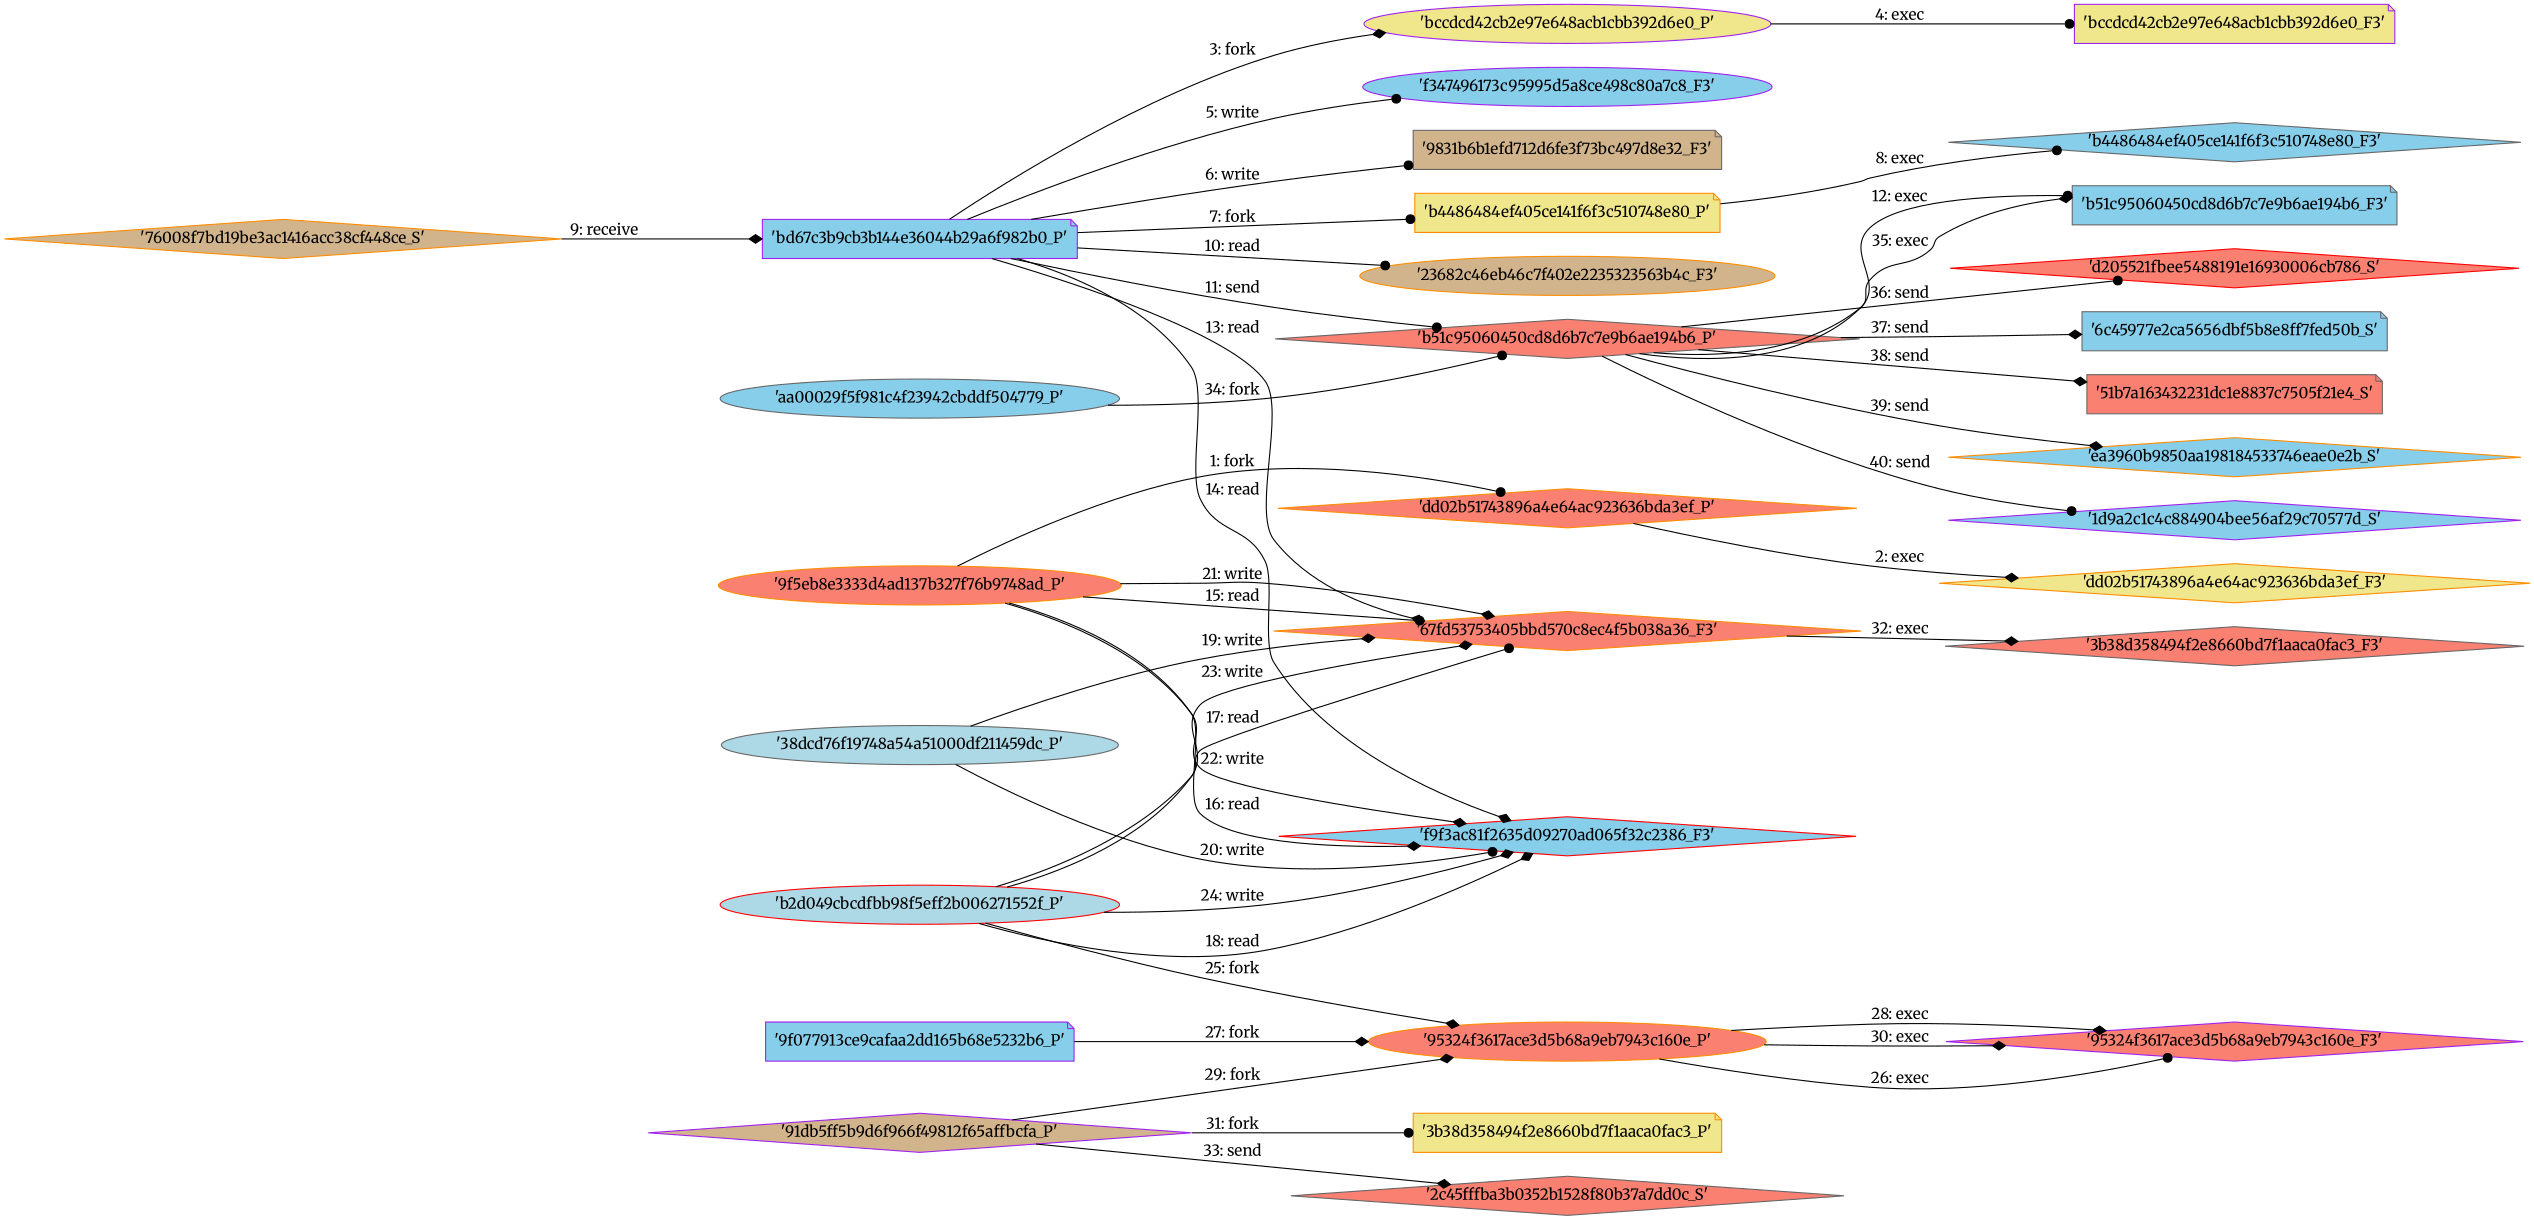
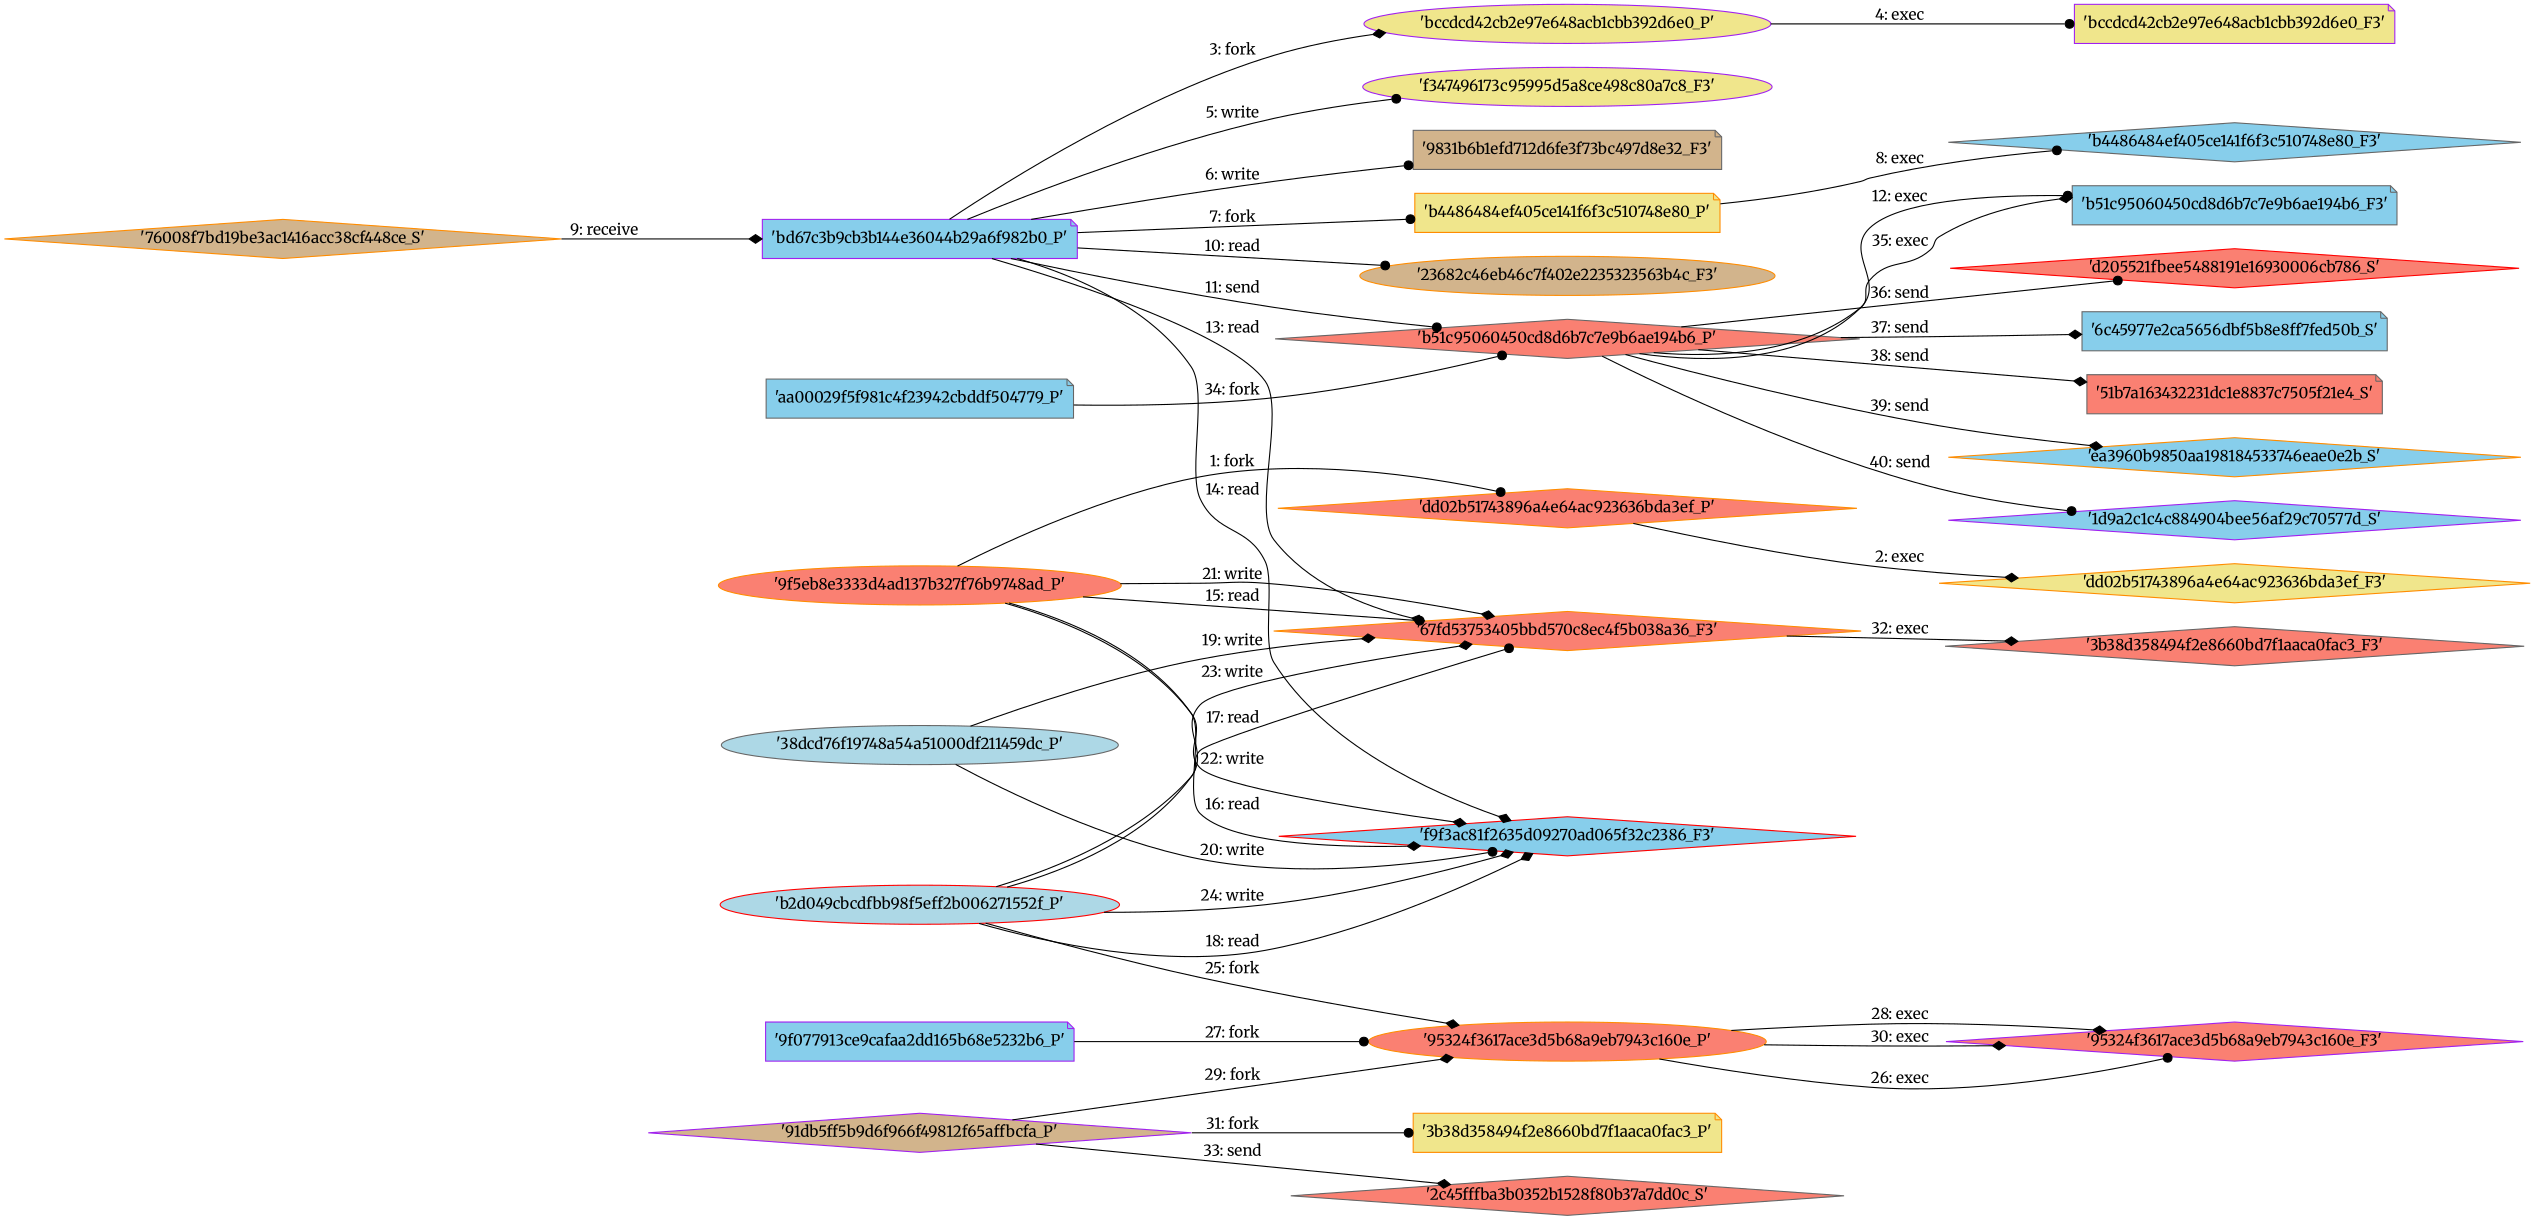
(1567, 87) -> (1567, 87)
(920, 399) -> (920, 399)
(1215, 1042) -> (1217, 1042)
